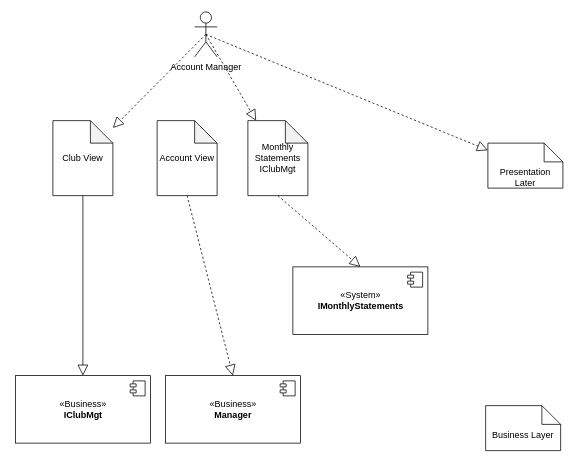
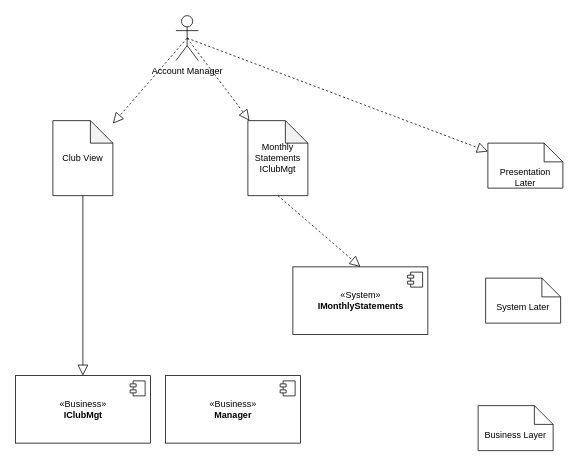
(206, 34) -> (187, 38)
(187, 158) -> none
(209, 280) -> none
none -> (523, 300)
(523, 428) -> (516, 428)
